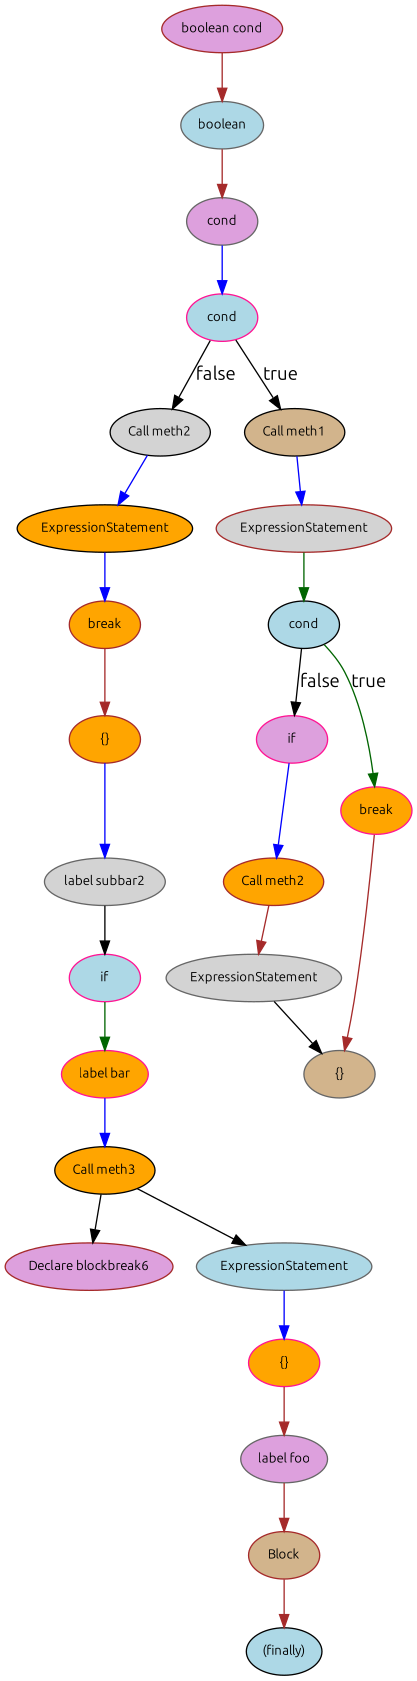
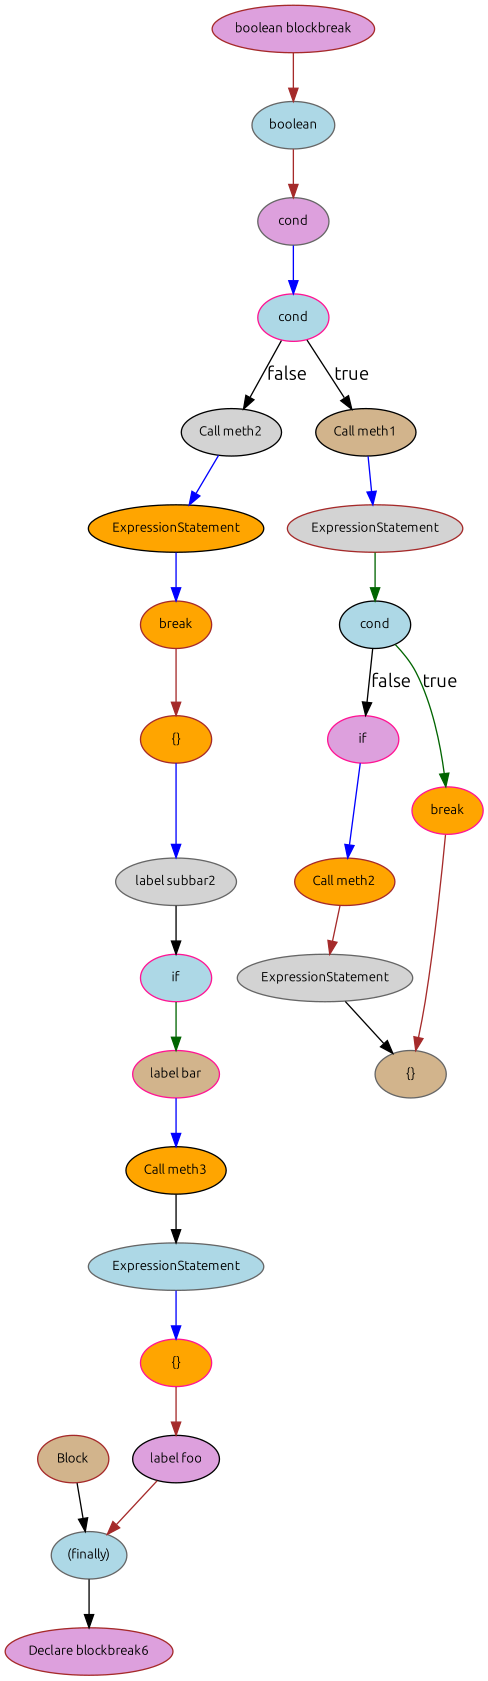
(222, 29) -> (293, 29)
(105, 1074) -> (176, 1074)
(98, 1212) -> (89, 1597)
(284, 1459) -> (176, 1459)
(284, 1501) -> (137, 1503)
(284, 1597) -> (80, 1501)
(284, 1652) -> (89, 1555)
